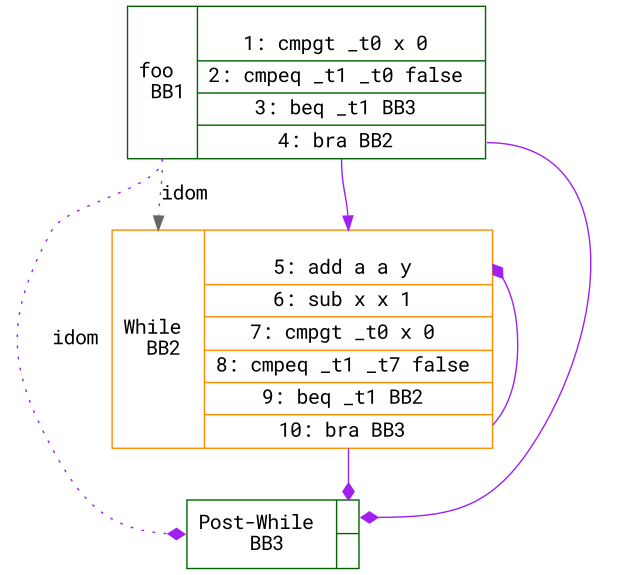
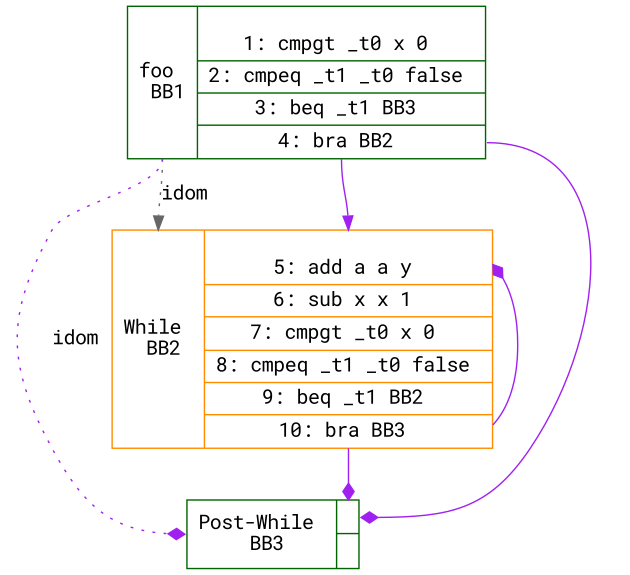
(348, 366) -> (348, 366)
